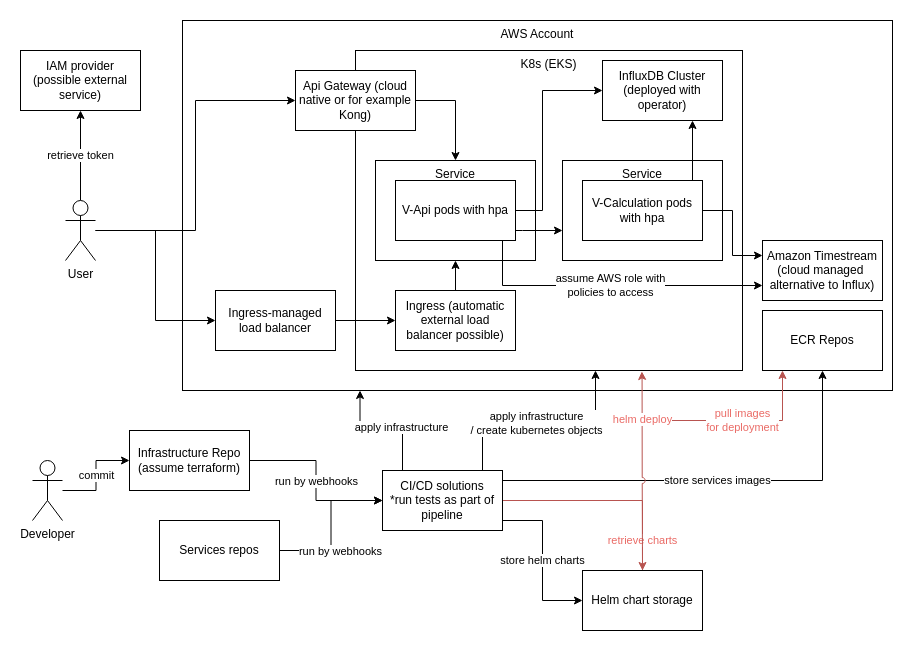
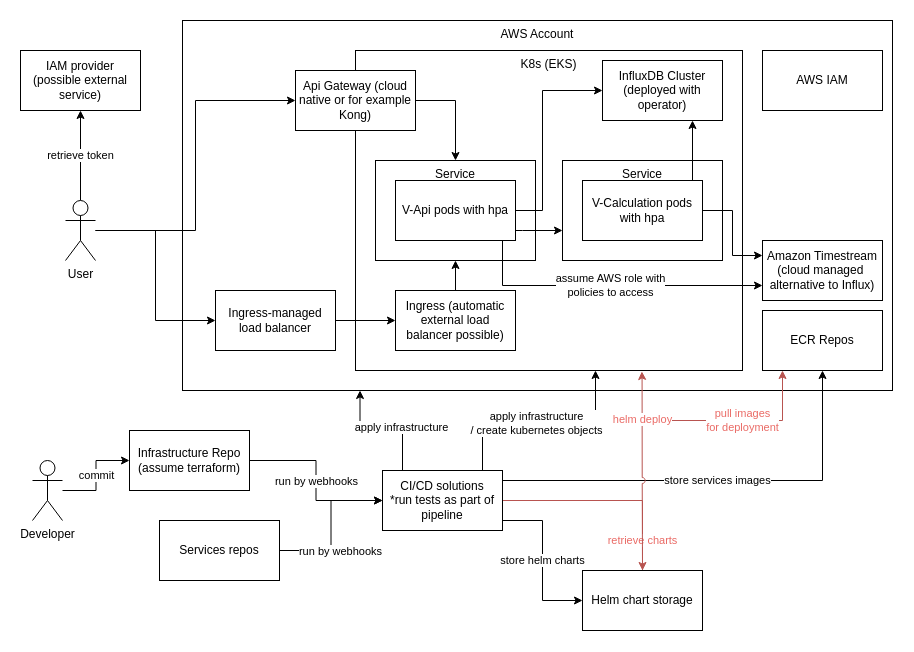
none -> (823, 81)
